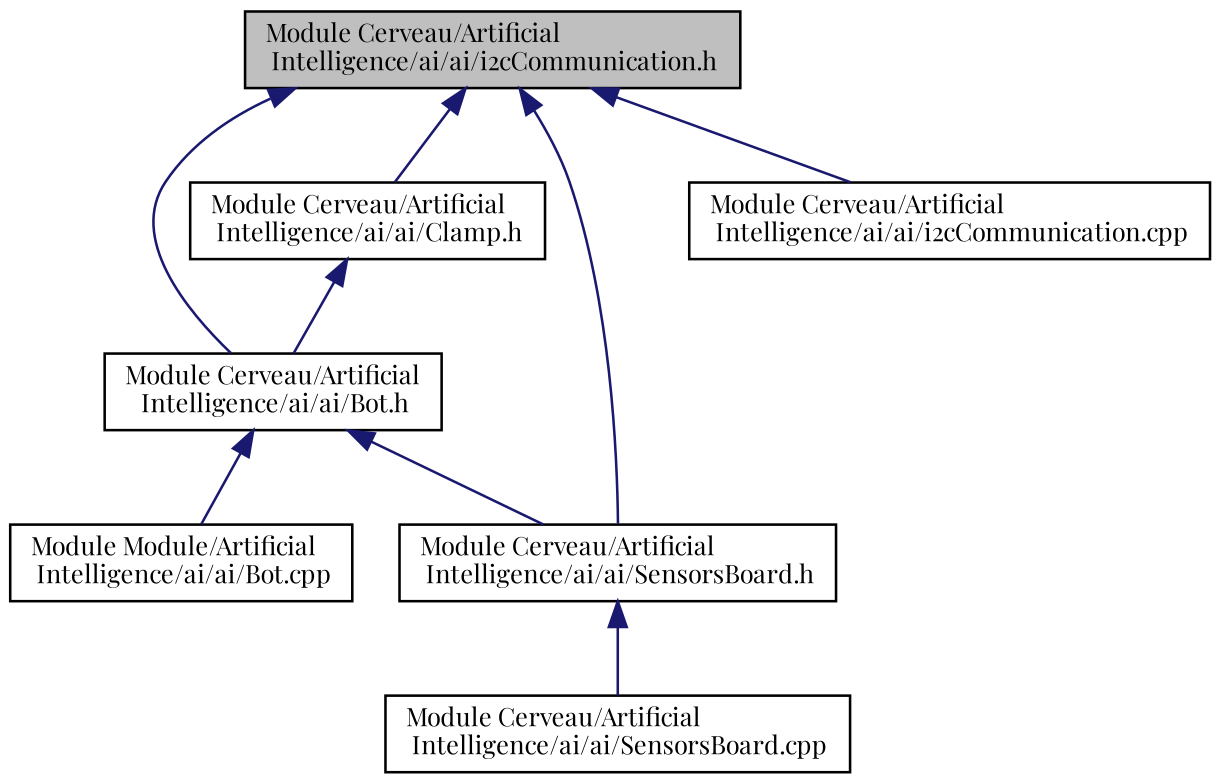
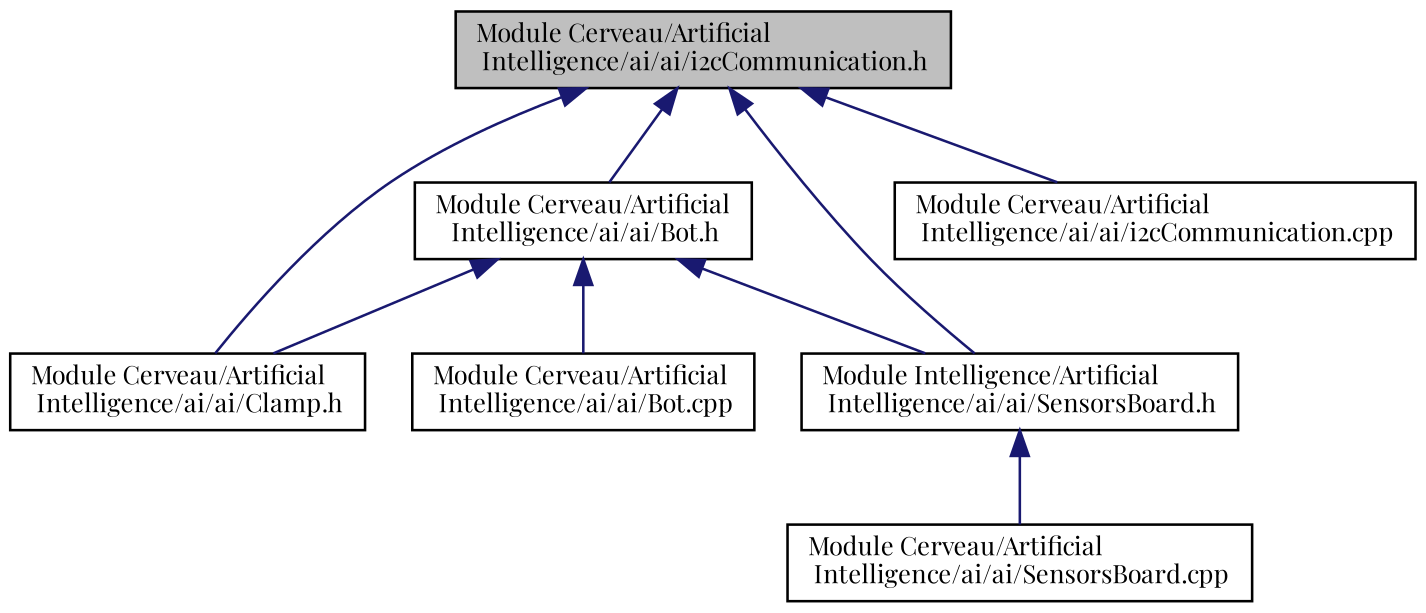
(314, 318) -> (373, 311)
(181, 563) -> (583, 392)
(618, 563) -> (1020, 392)
